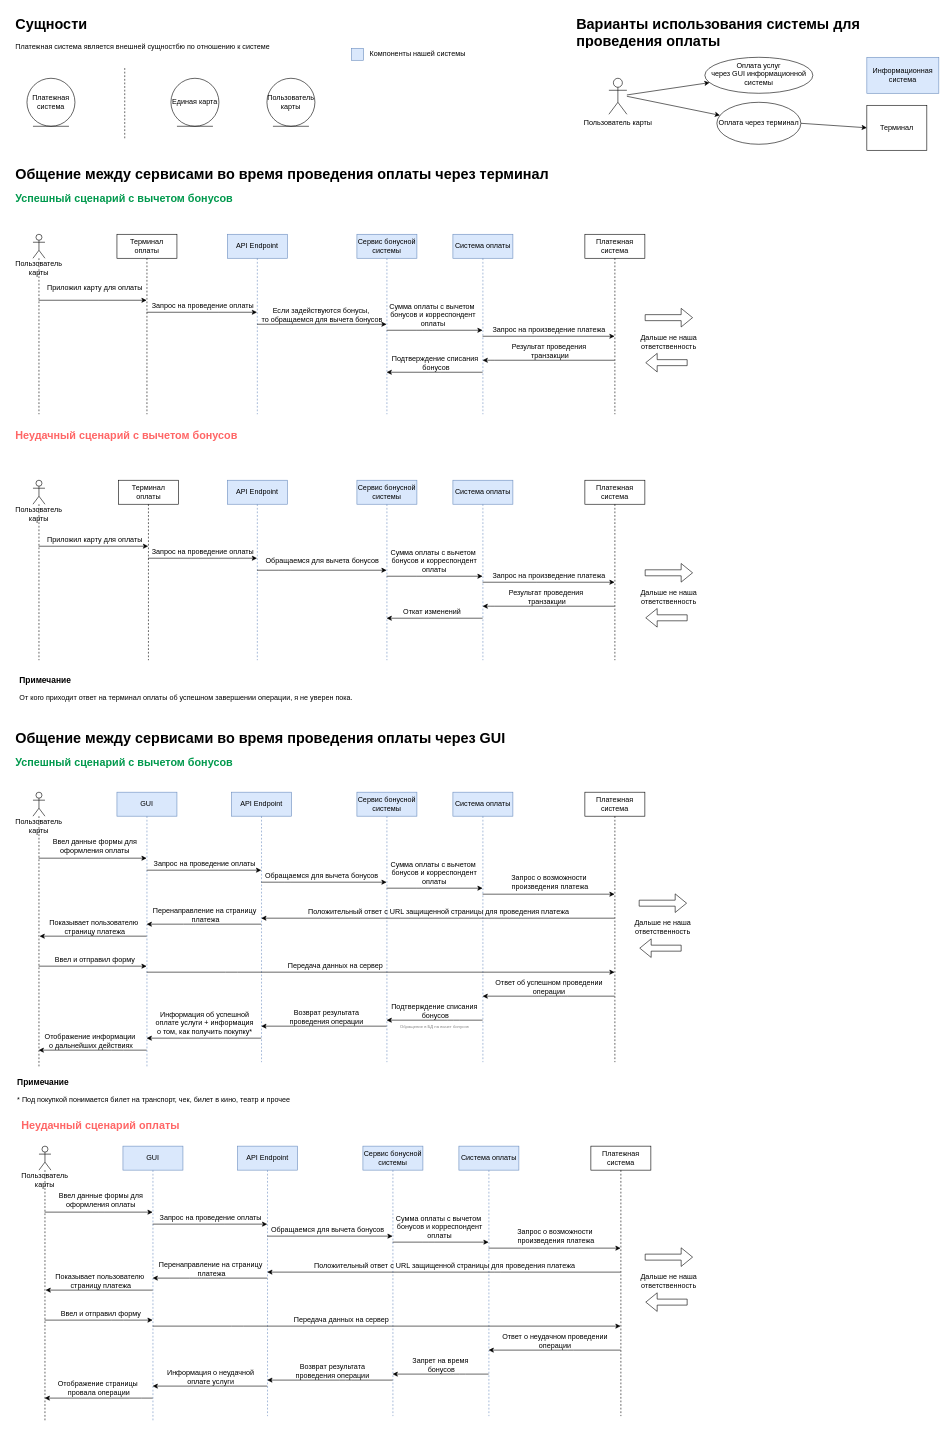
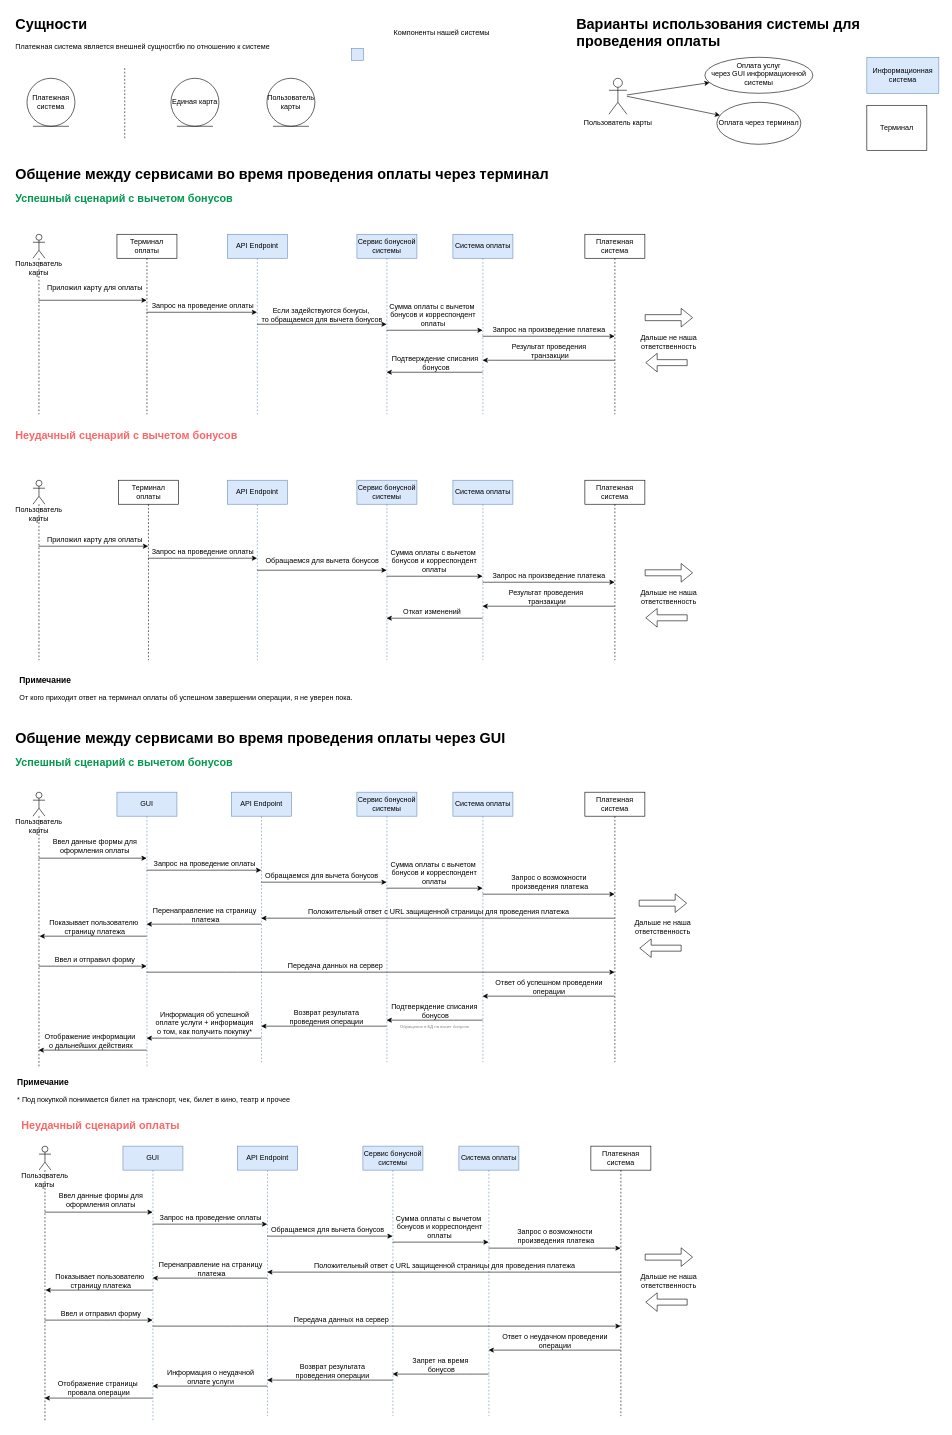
(417, 54) -> (441, 33)
(832, 125) -> none
